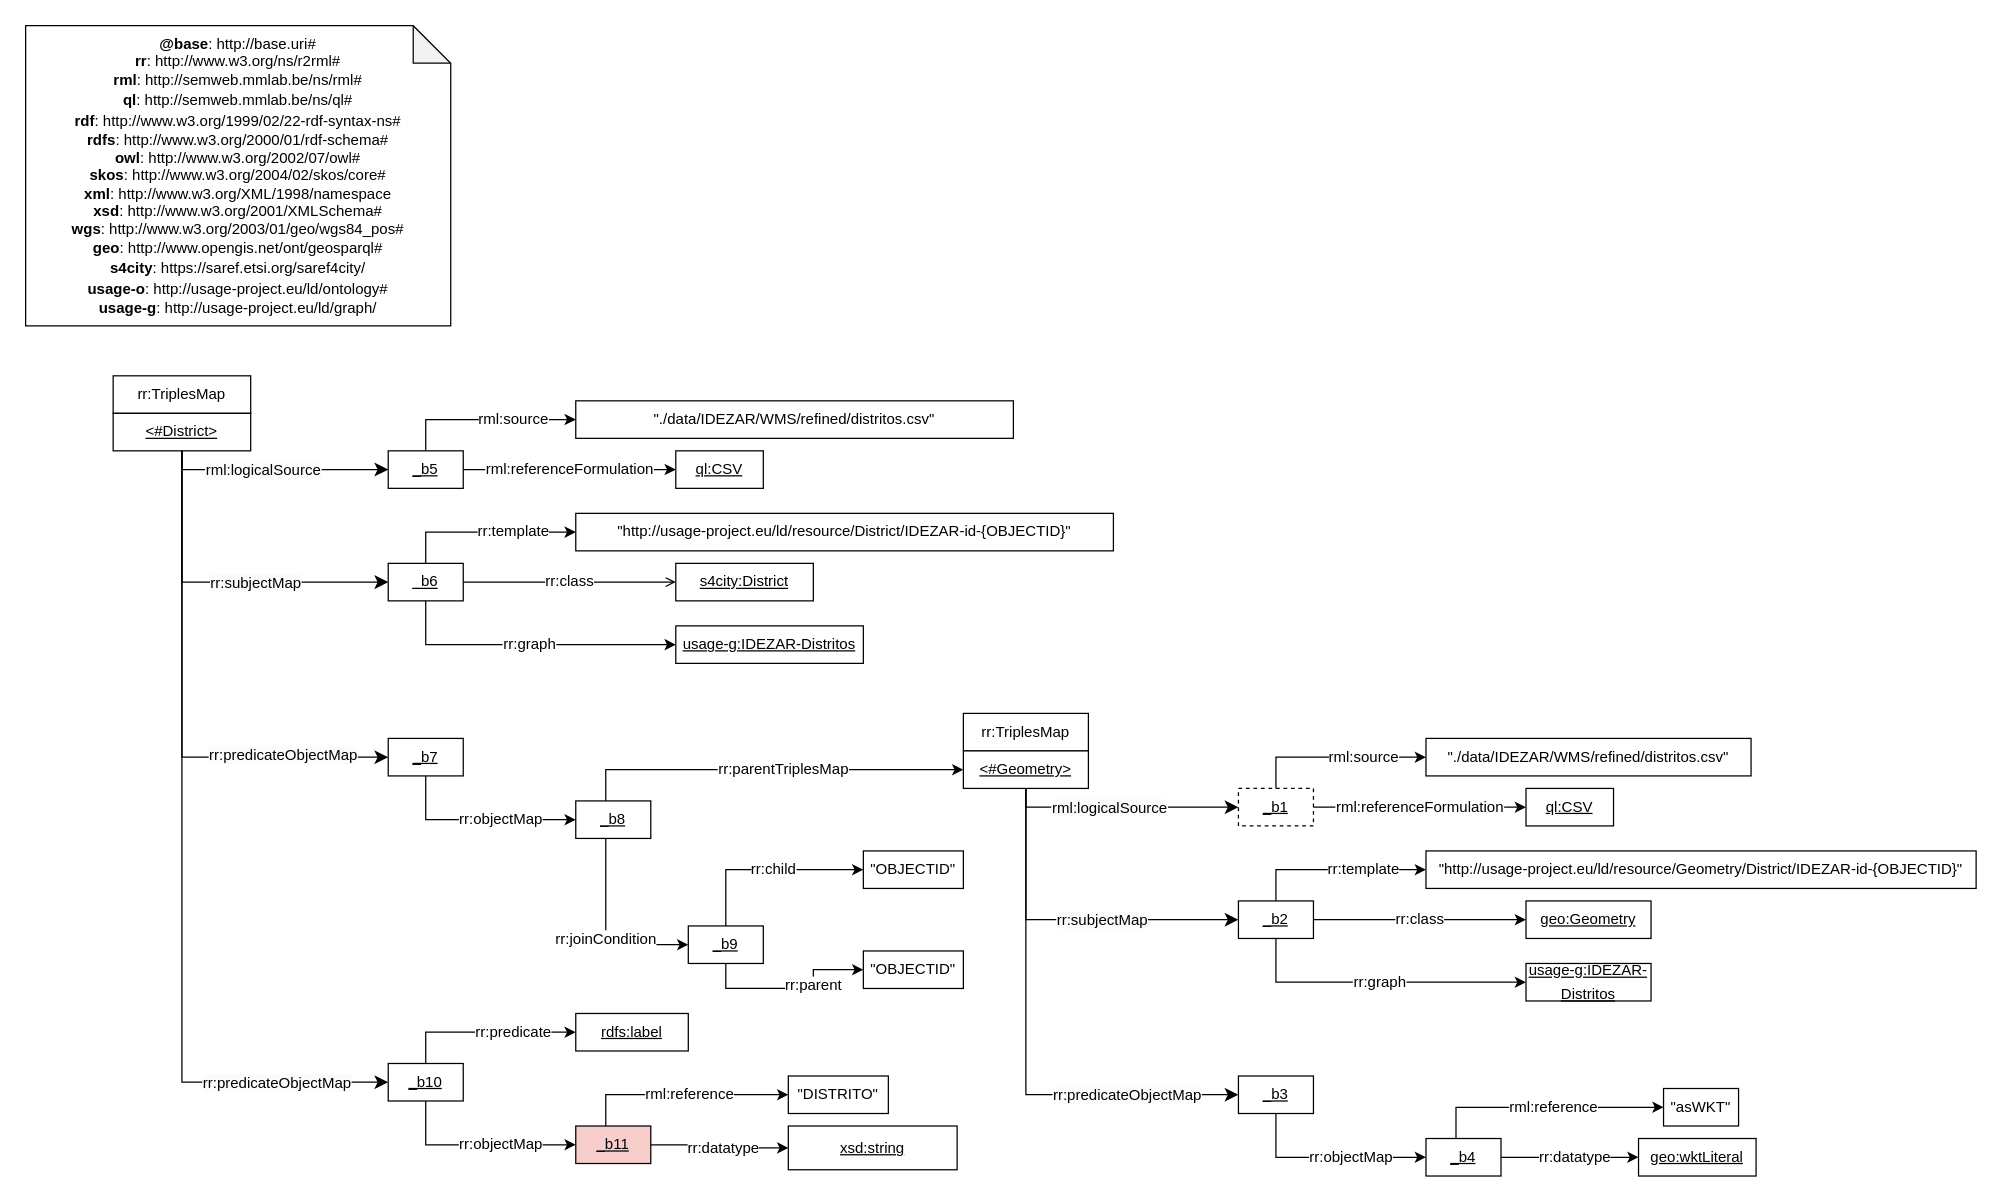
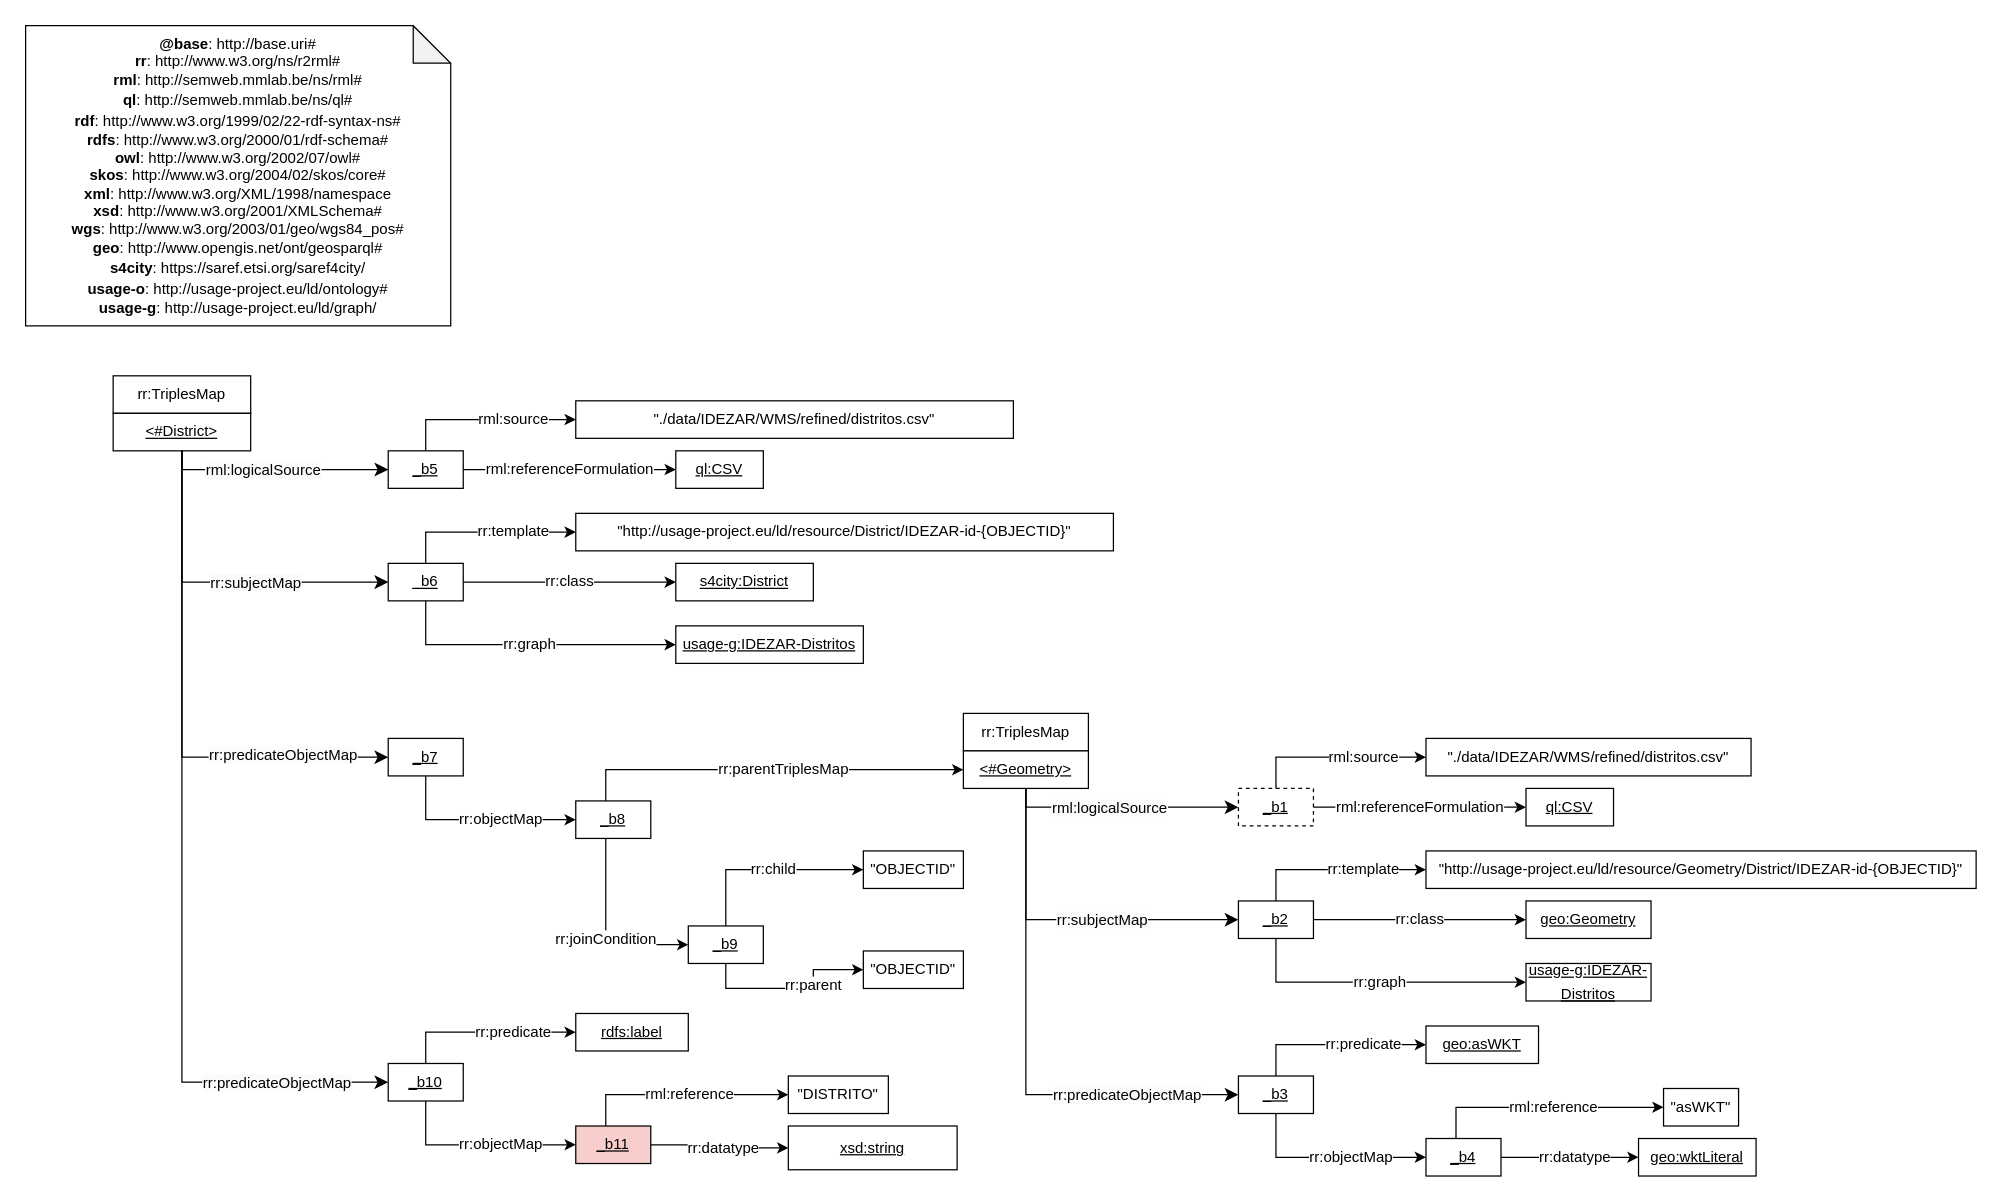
(667, 582) -> (666, 582)
none -> (1331, 1044)
none -> (1482, 1044)
